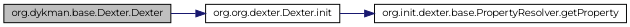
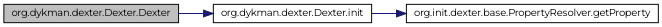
(87, 14) -> (91, 14)
(273, 14) -> (292, 14)
